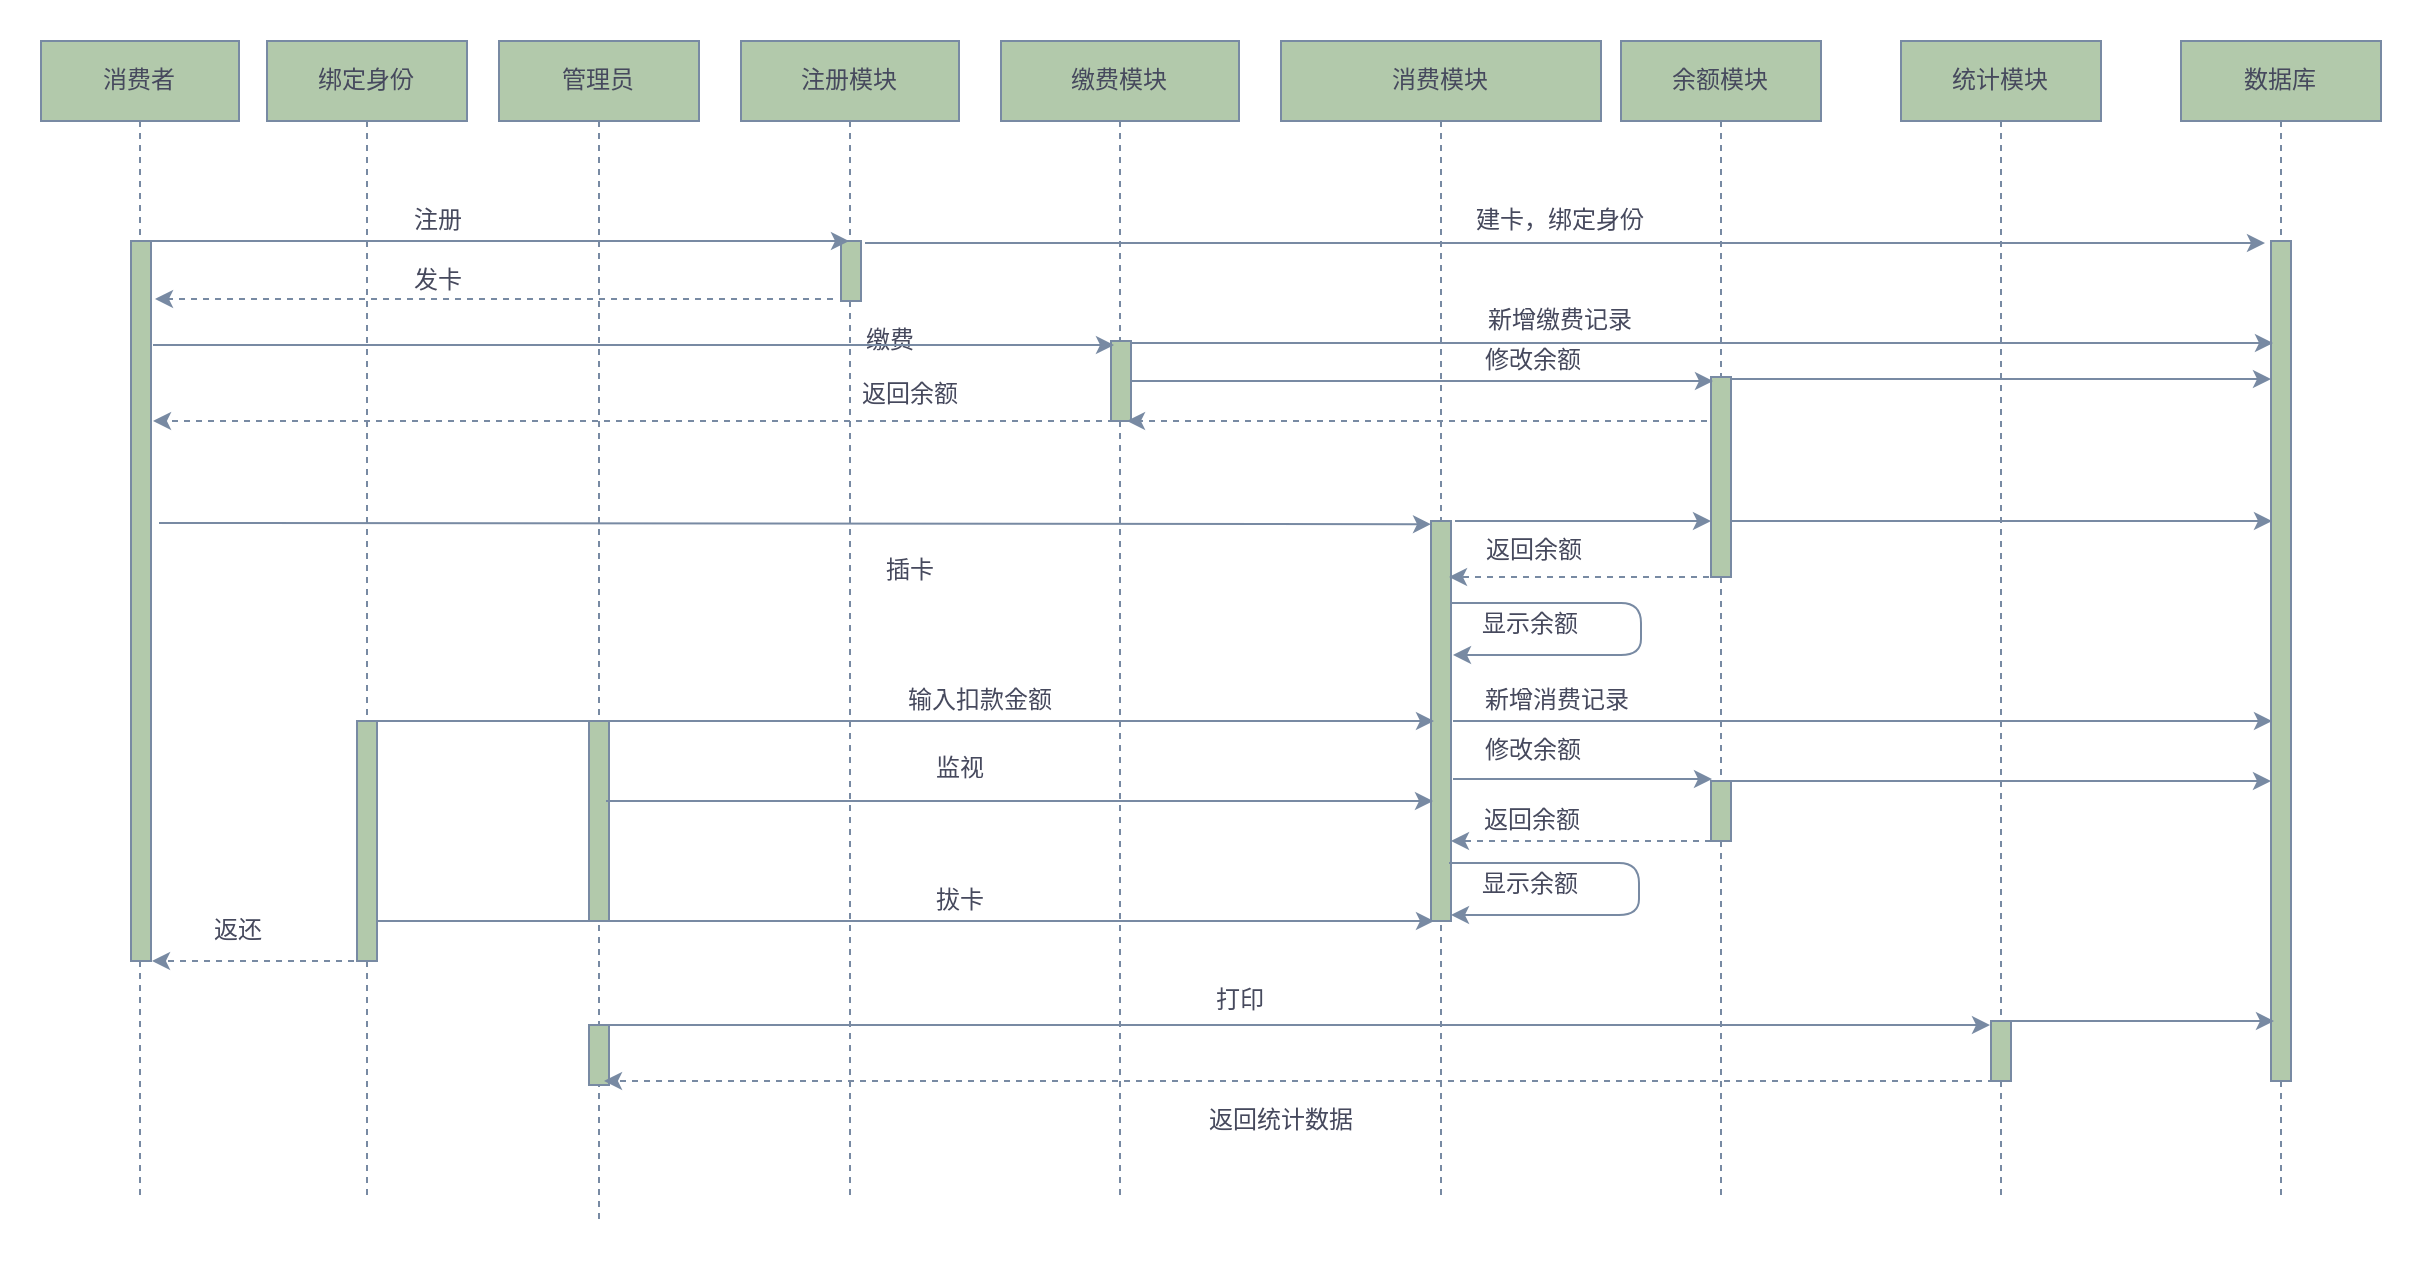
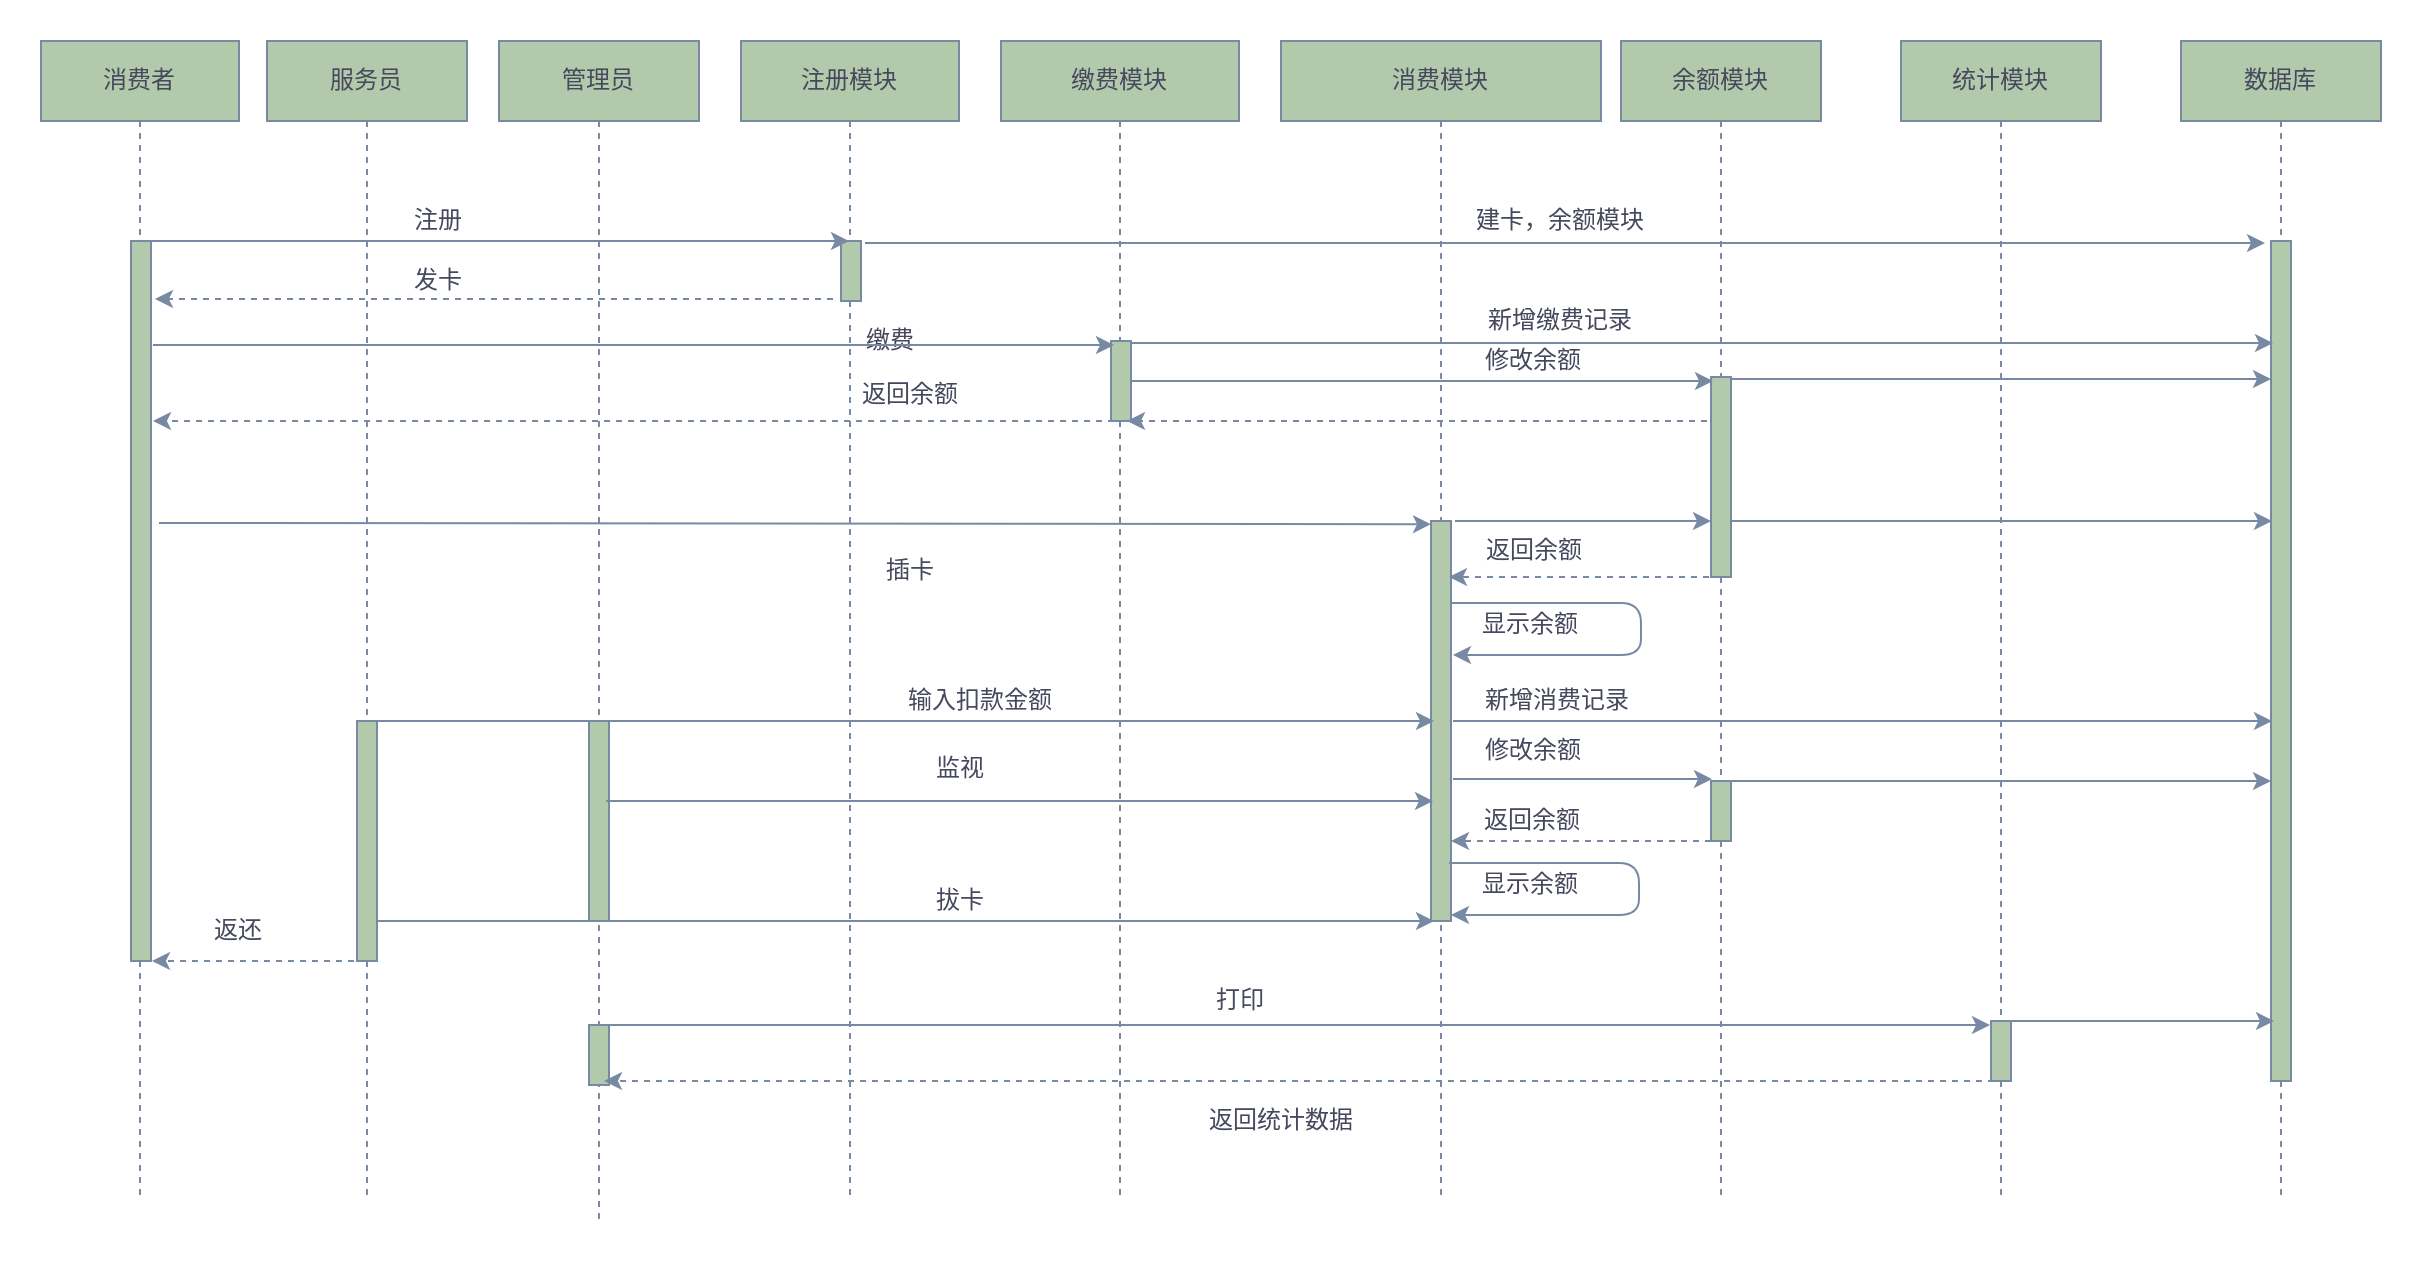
(367, 81) -> (367, 81)
(1561, 221) -> (1561, 221)
